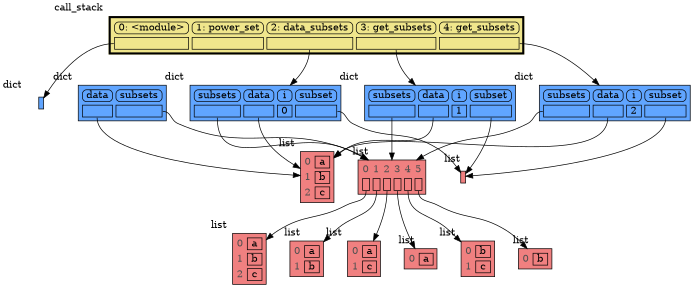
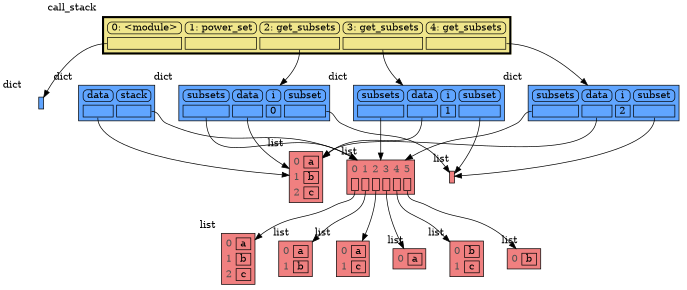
(310, 28) -> (300, 28)
(139, 95) -> (134, 95)
